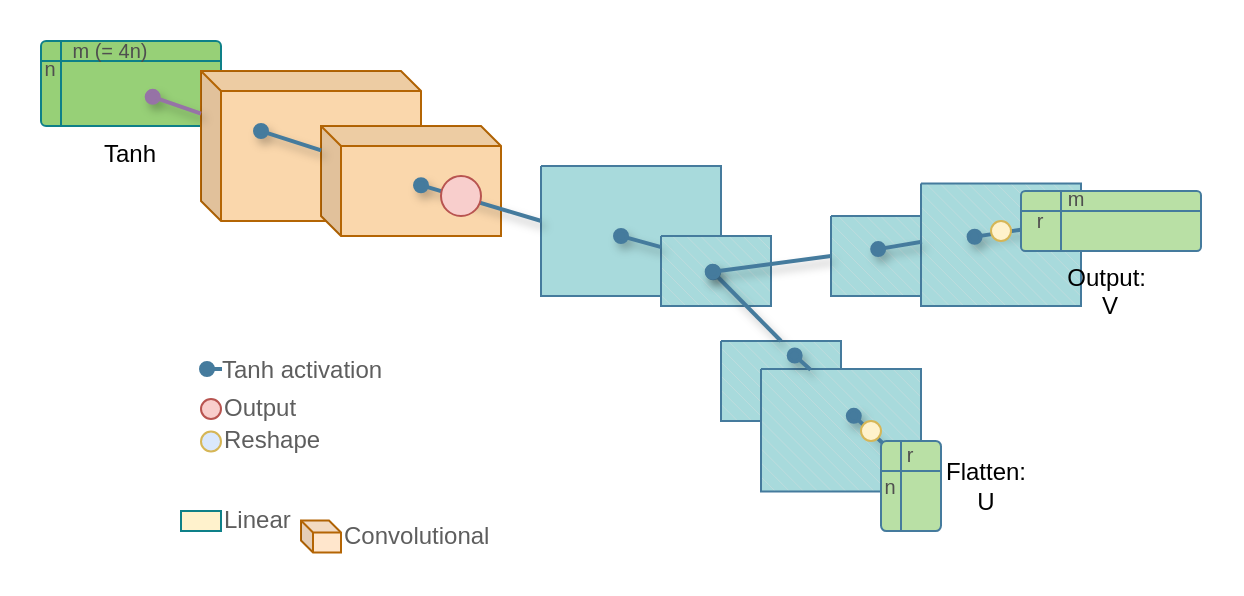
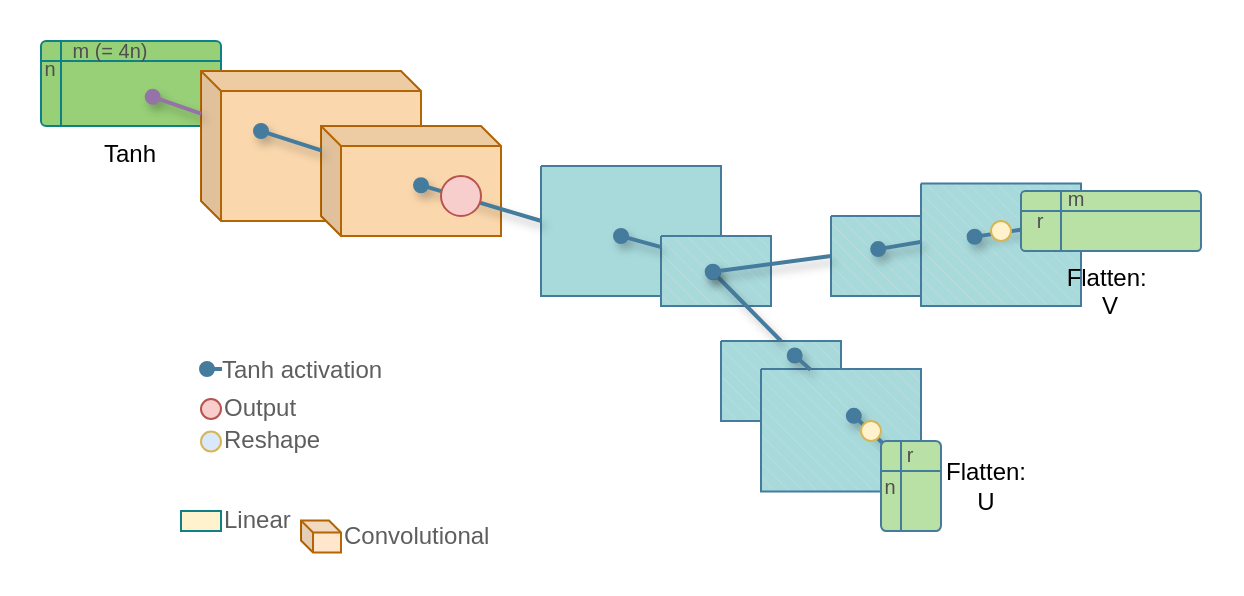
(1111, 294) -> (1111, 294)
